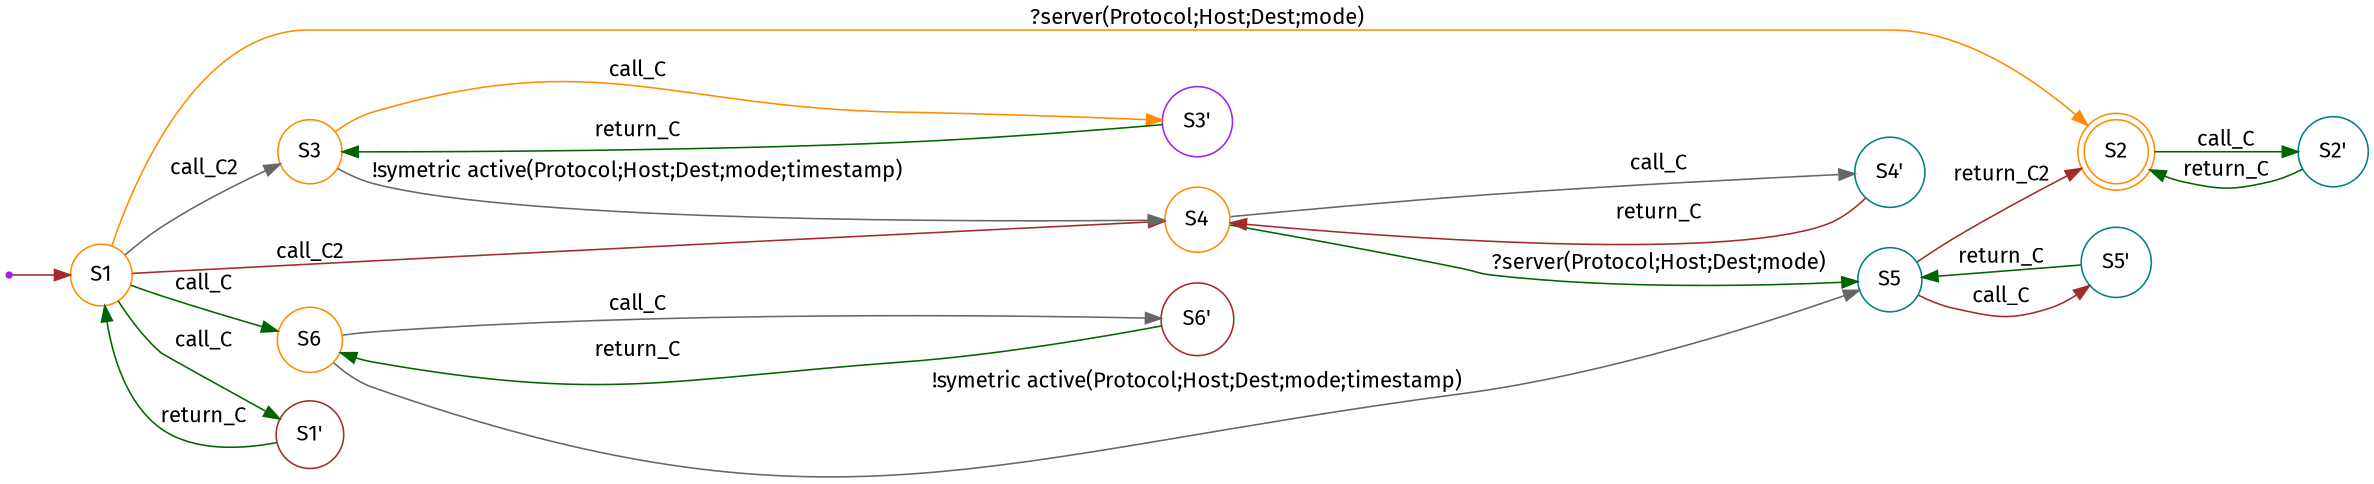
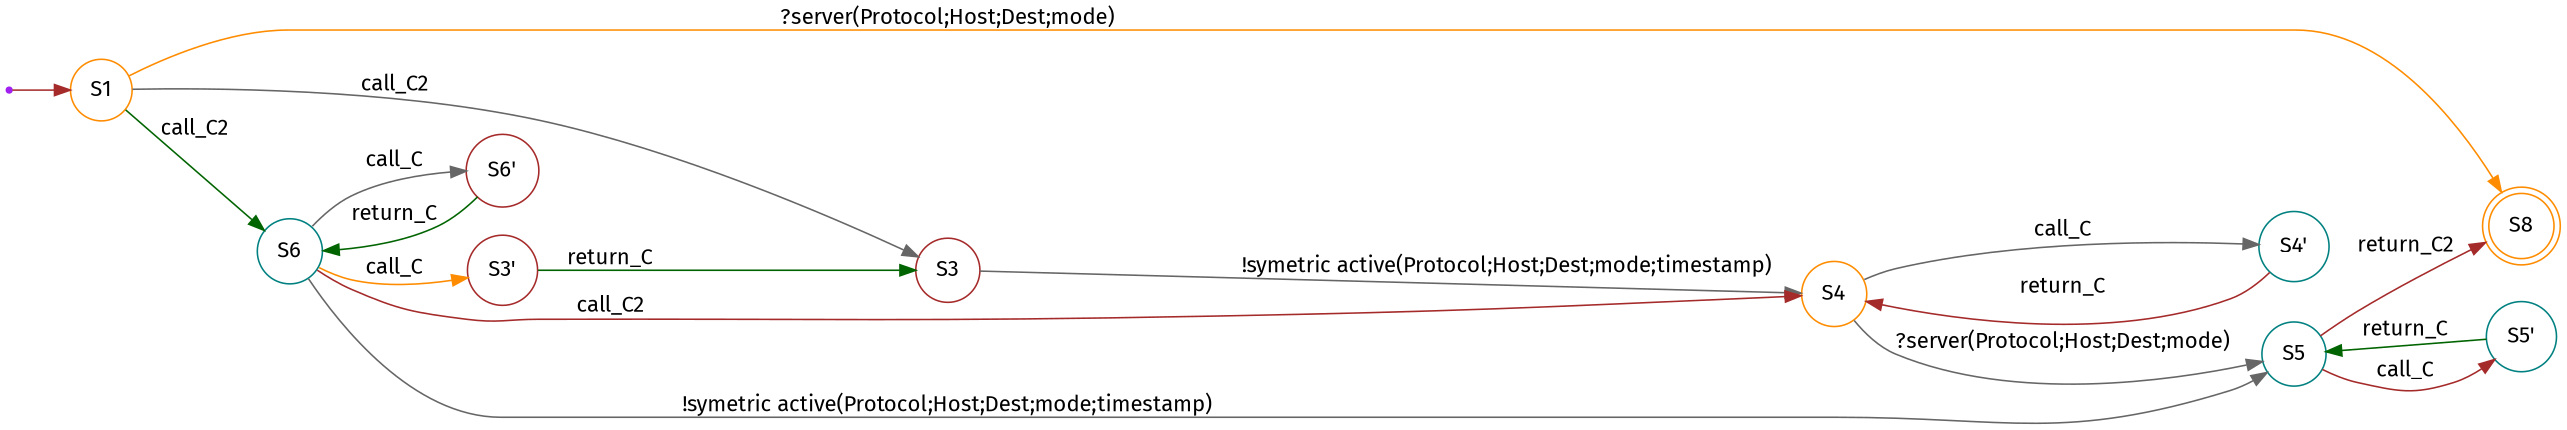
(737, 99) -> (384, 284)
(1197, 122) -> (503, 270)
(310, 152) -> (948, 270)
(2116, 152) -> (2521, 226)
(2333, 152) -> none
(640, 247) -> (1047, 319)
(1534, 279) -> (2043, 383)
(204, 284) -> (195, 129)
(310, 340) -> (290, 251)
(310, 435) -> none
